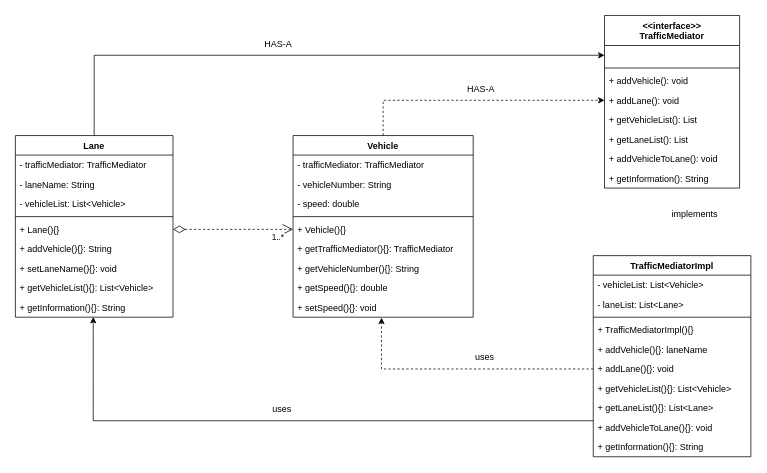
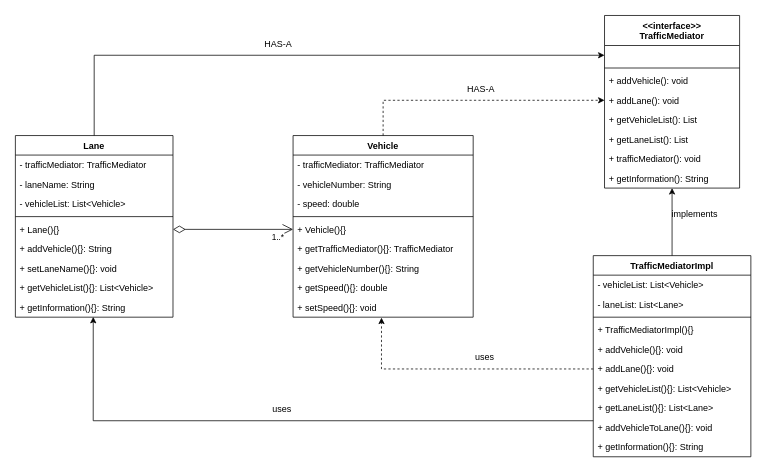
(667, 159) -> (664, 159)
none -> (672, 194)
(237, 229) -> (237, 229)
(656, 350) -> (645, 350)
